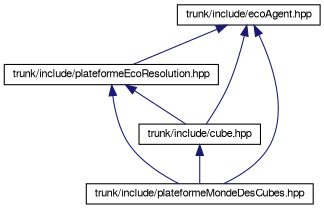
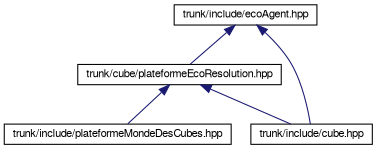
(111, 75) -> (179, 75)
(277, 120) -> none
(200, 170) -> none
